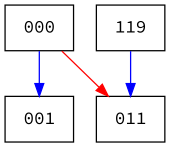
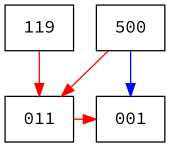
(39, 28) -> (131, 28)
(131, 67) -> (39, 67)
none -> (79, 119)
